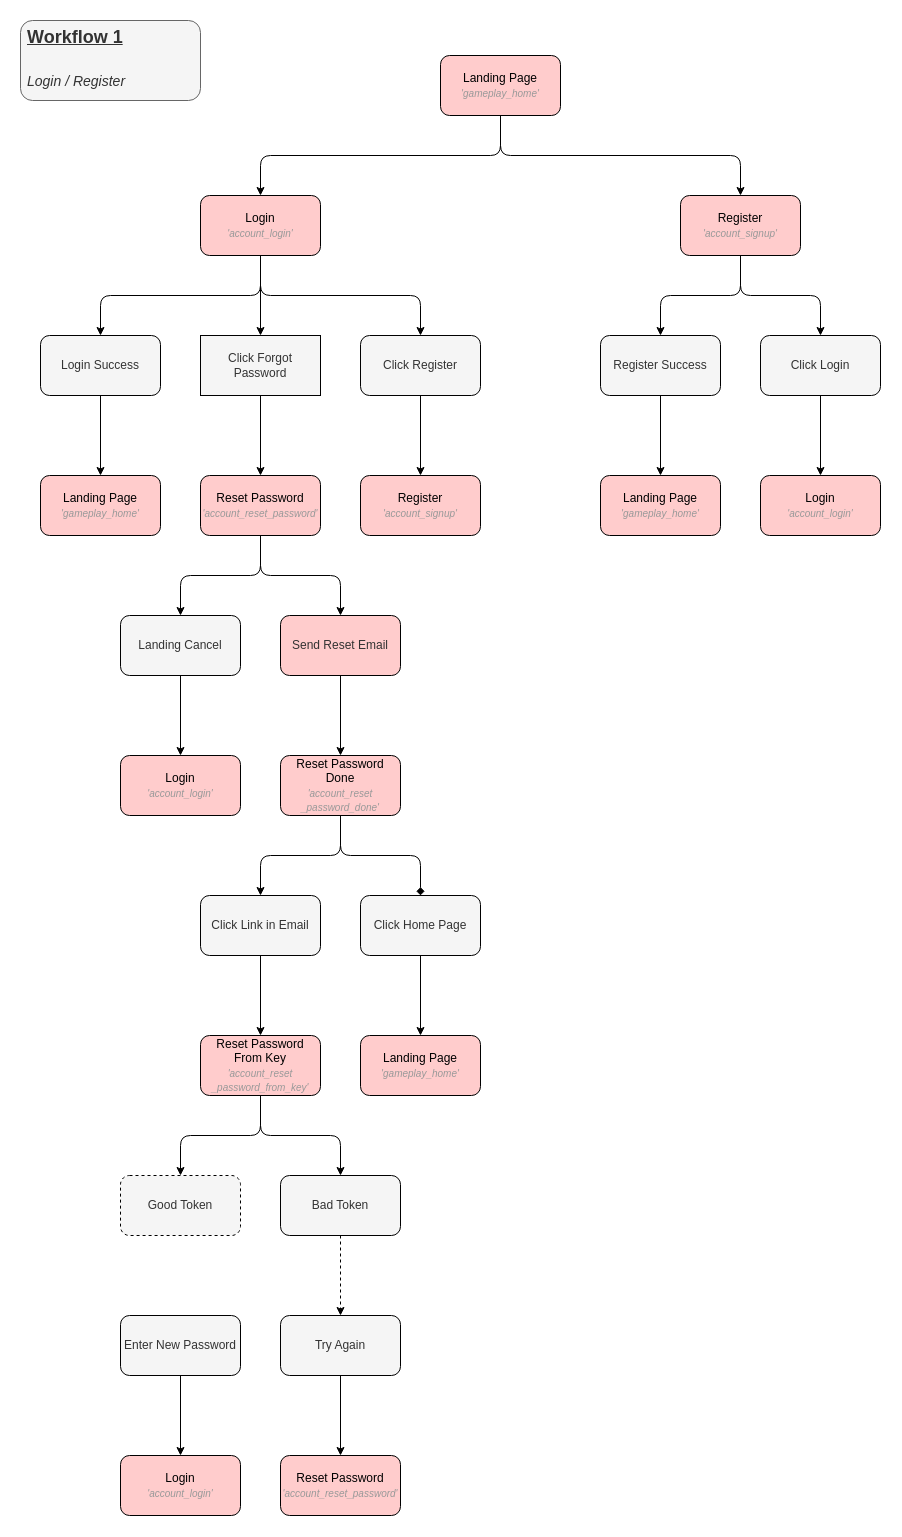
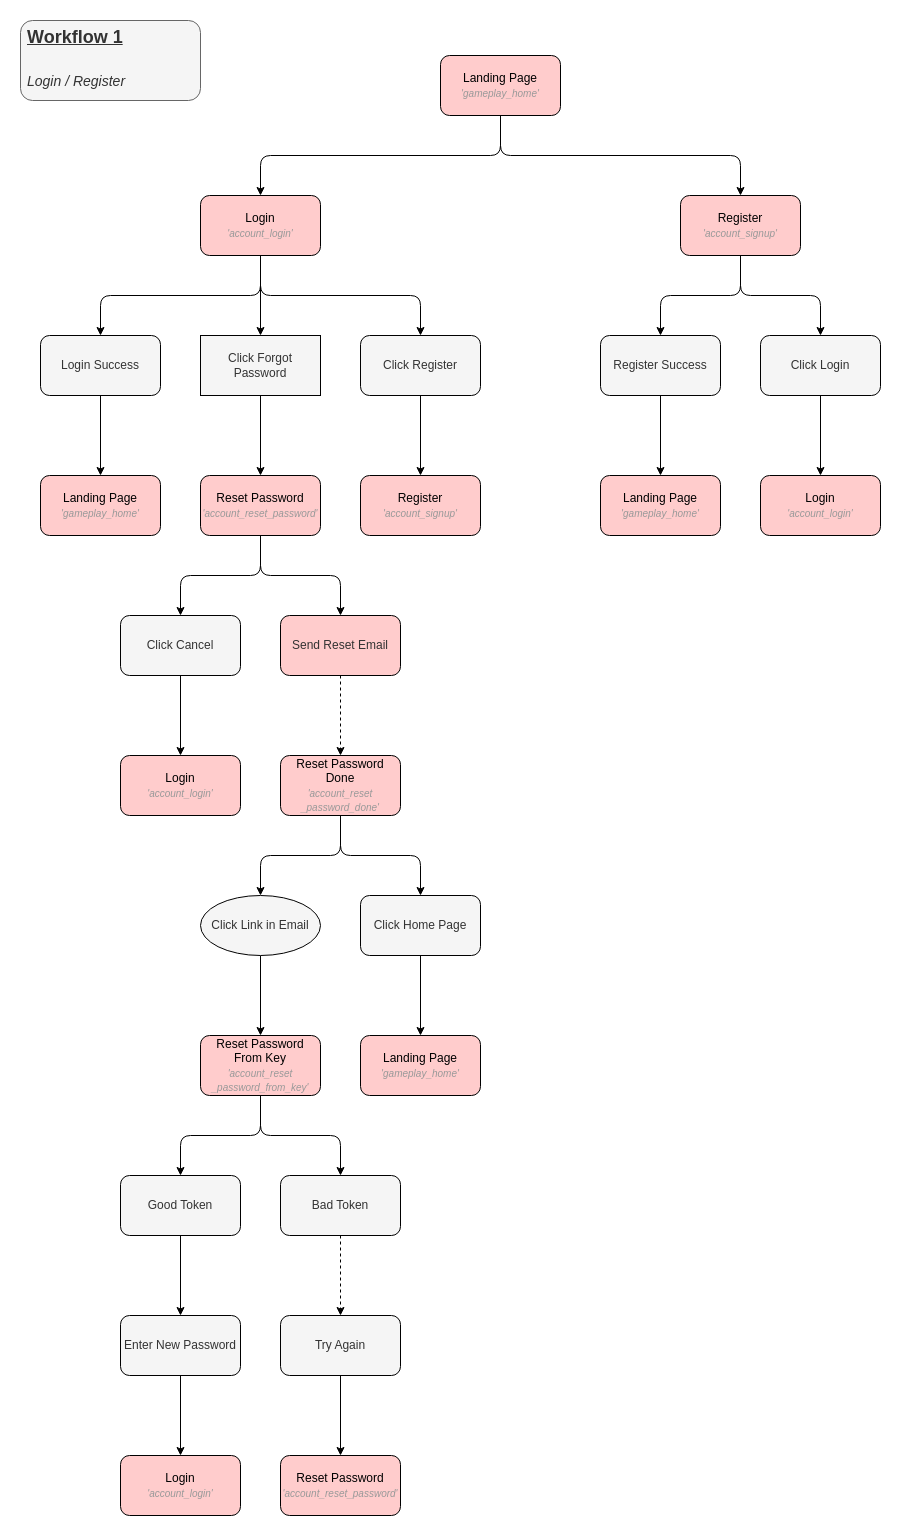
(181, 646) -> (181, 646)
(341, 712) -> (341, 712)
(421, 887) -> (421, 887)
(261, 926) -> (261, 926)
(181, 1206) -> (181, 1206)
none -> (181, 1272)
